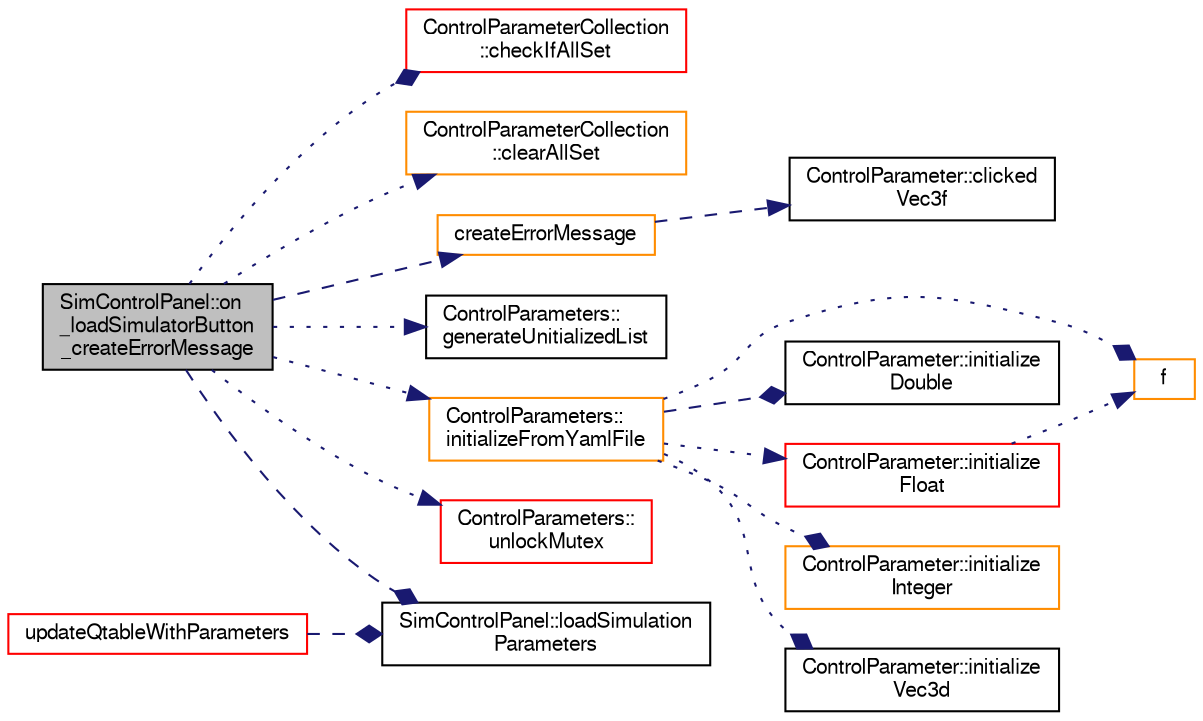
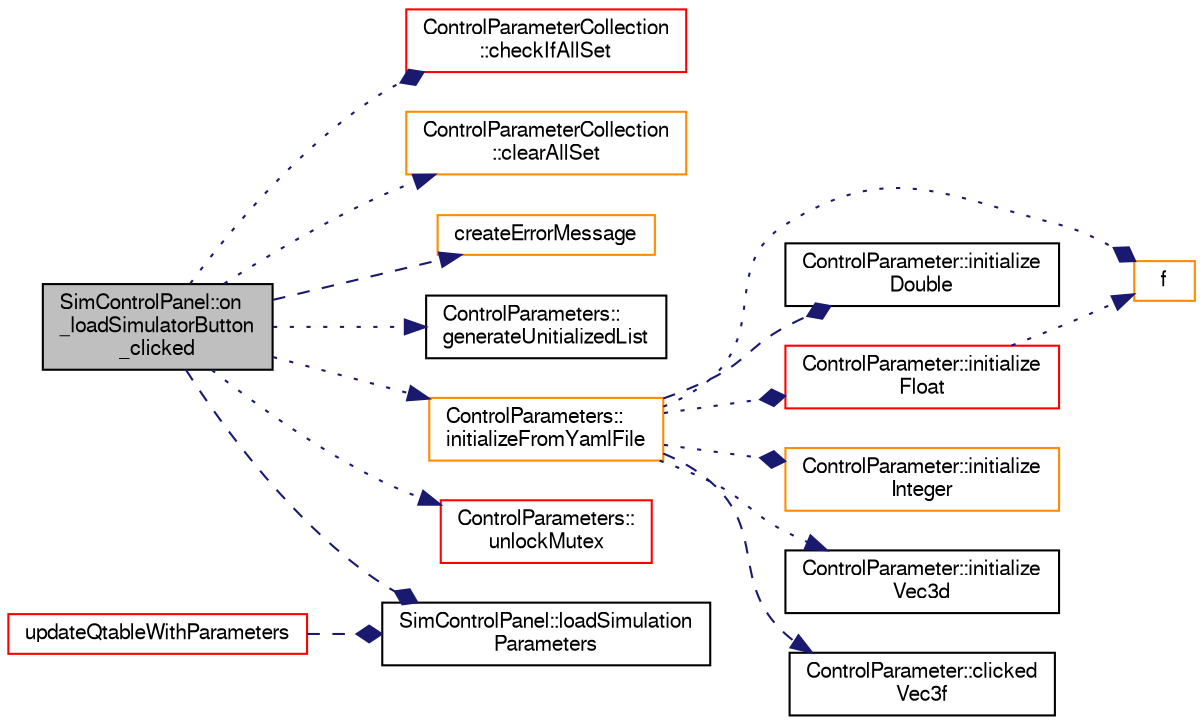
(712, 215) -> (744, 536)
(158, 327) -> (158, 327)
(714, 450) -> (712, 406)
(743, 533) -> (746, 505)
